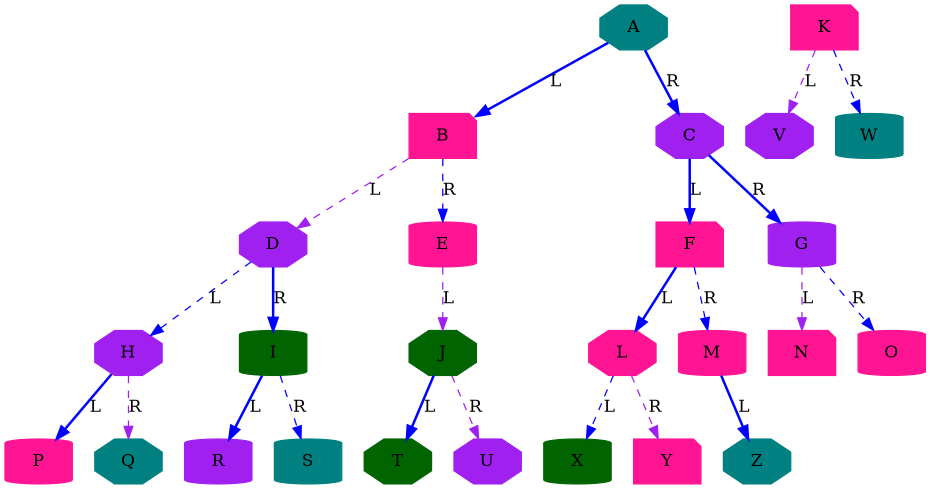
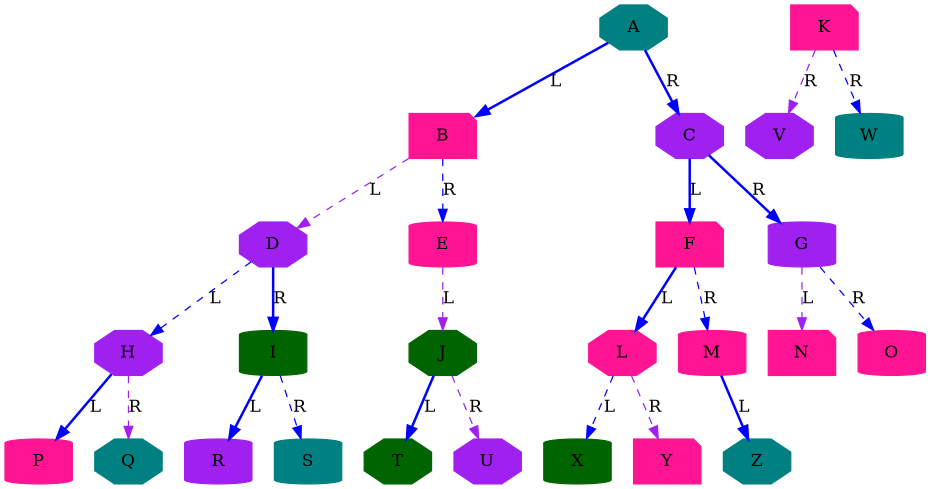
(811, 82) -> (811, 82)
